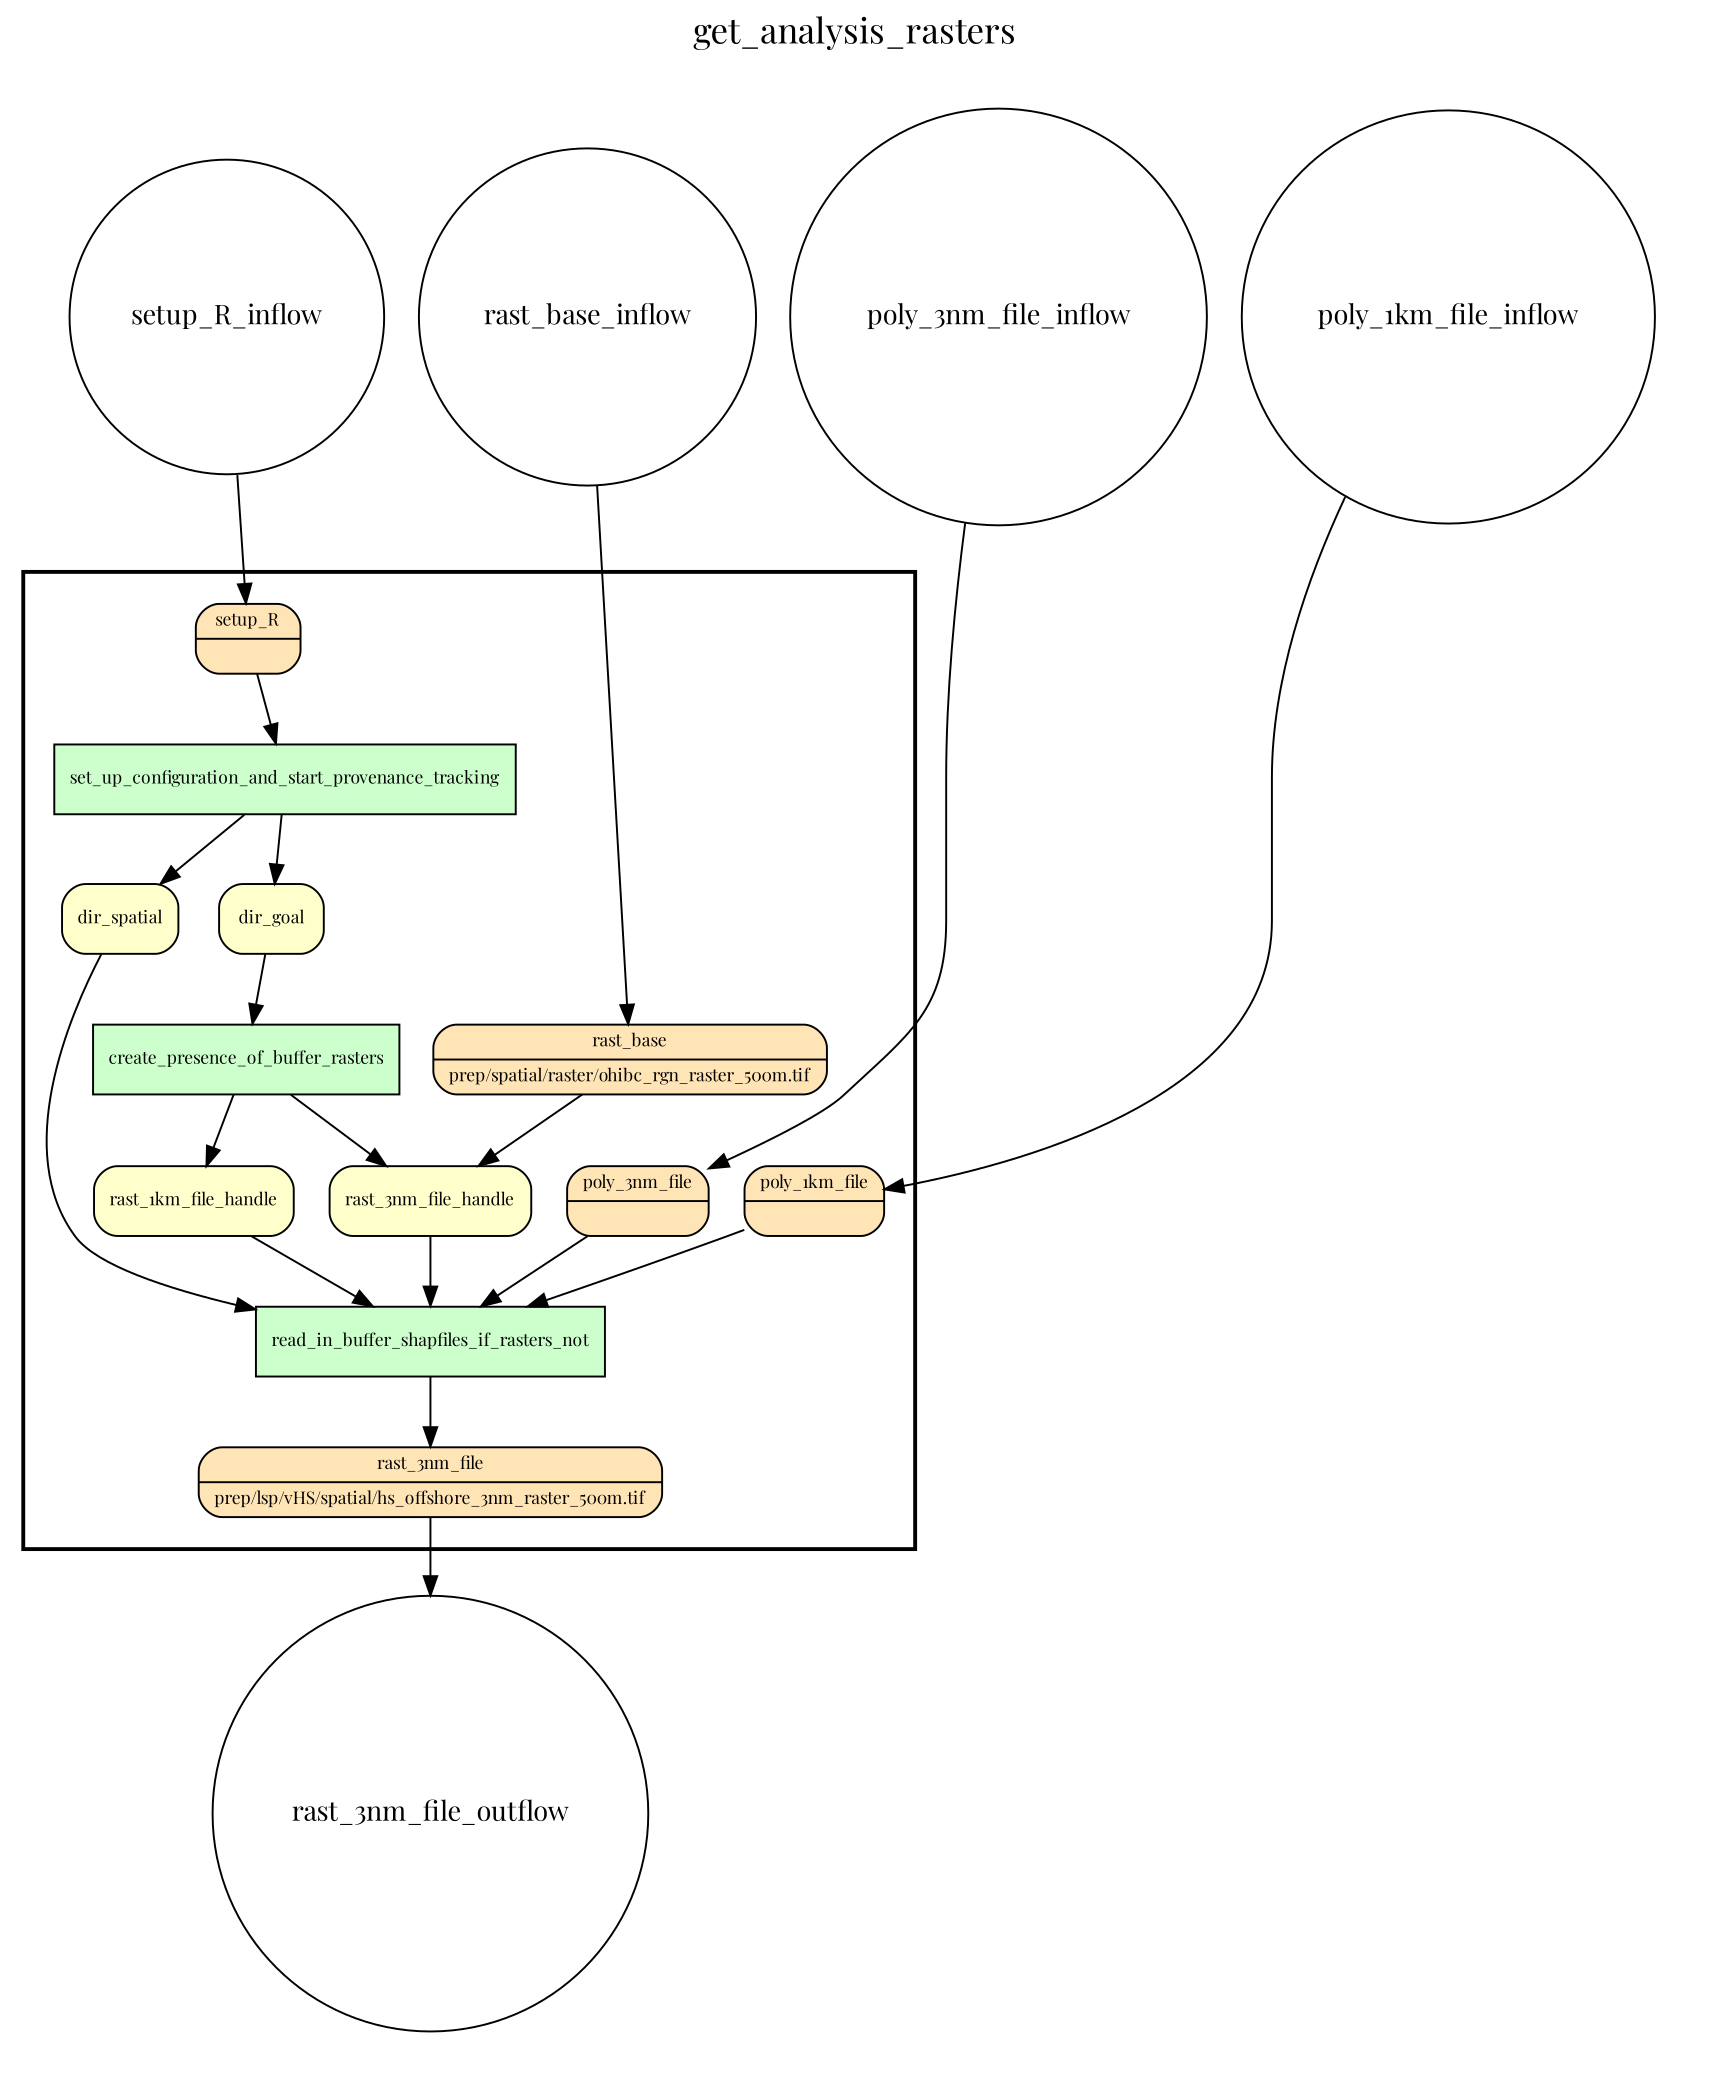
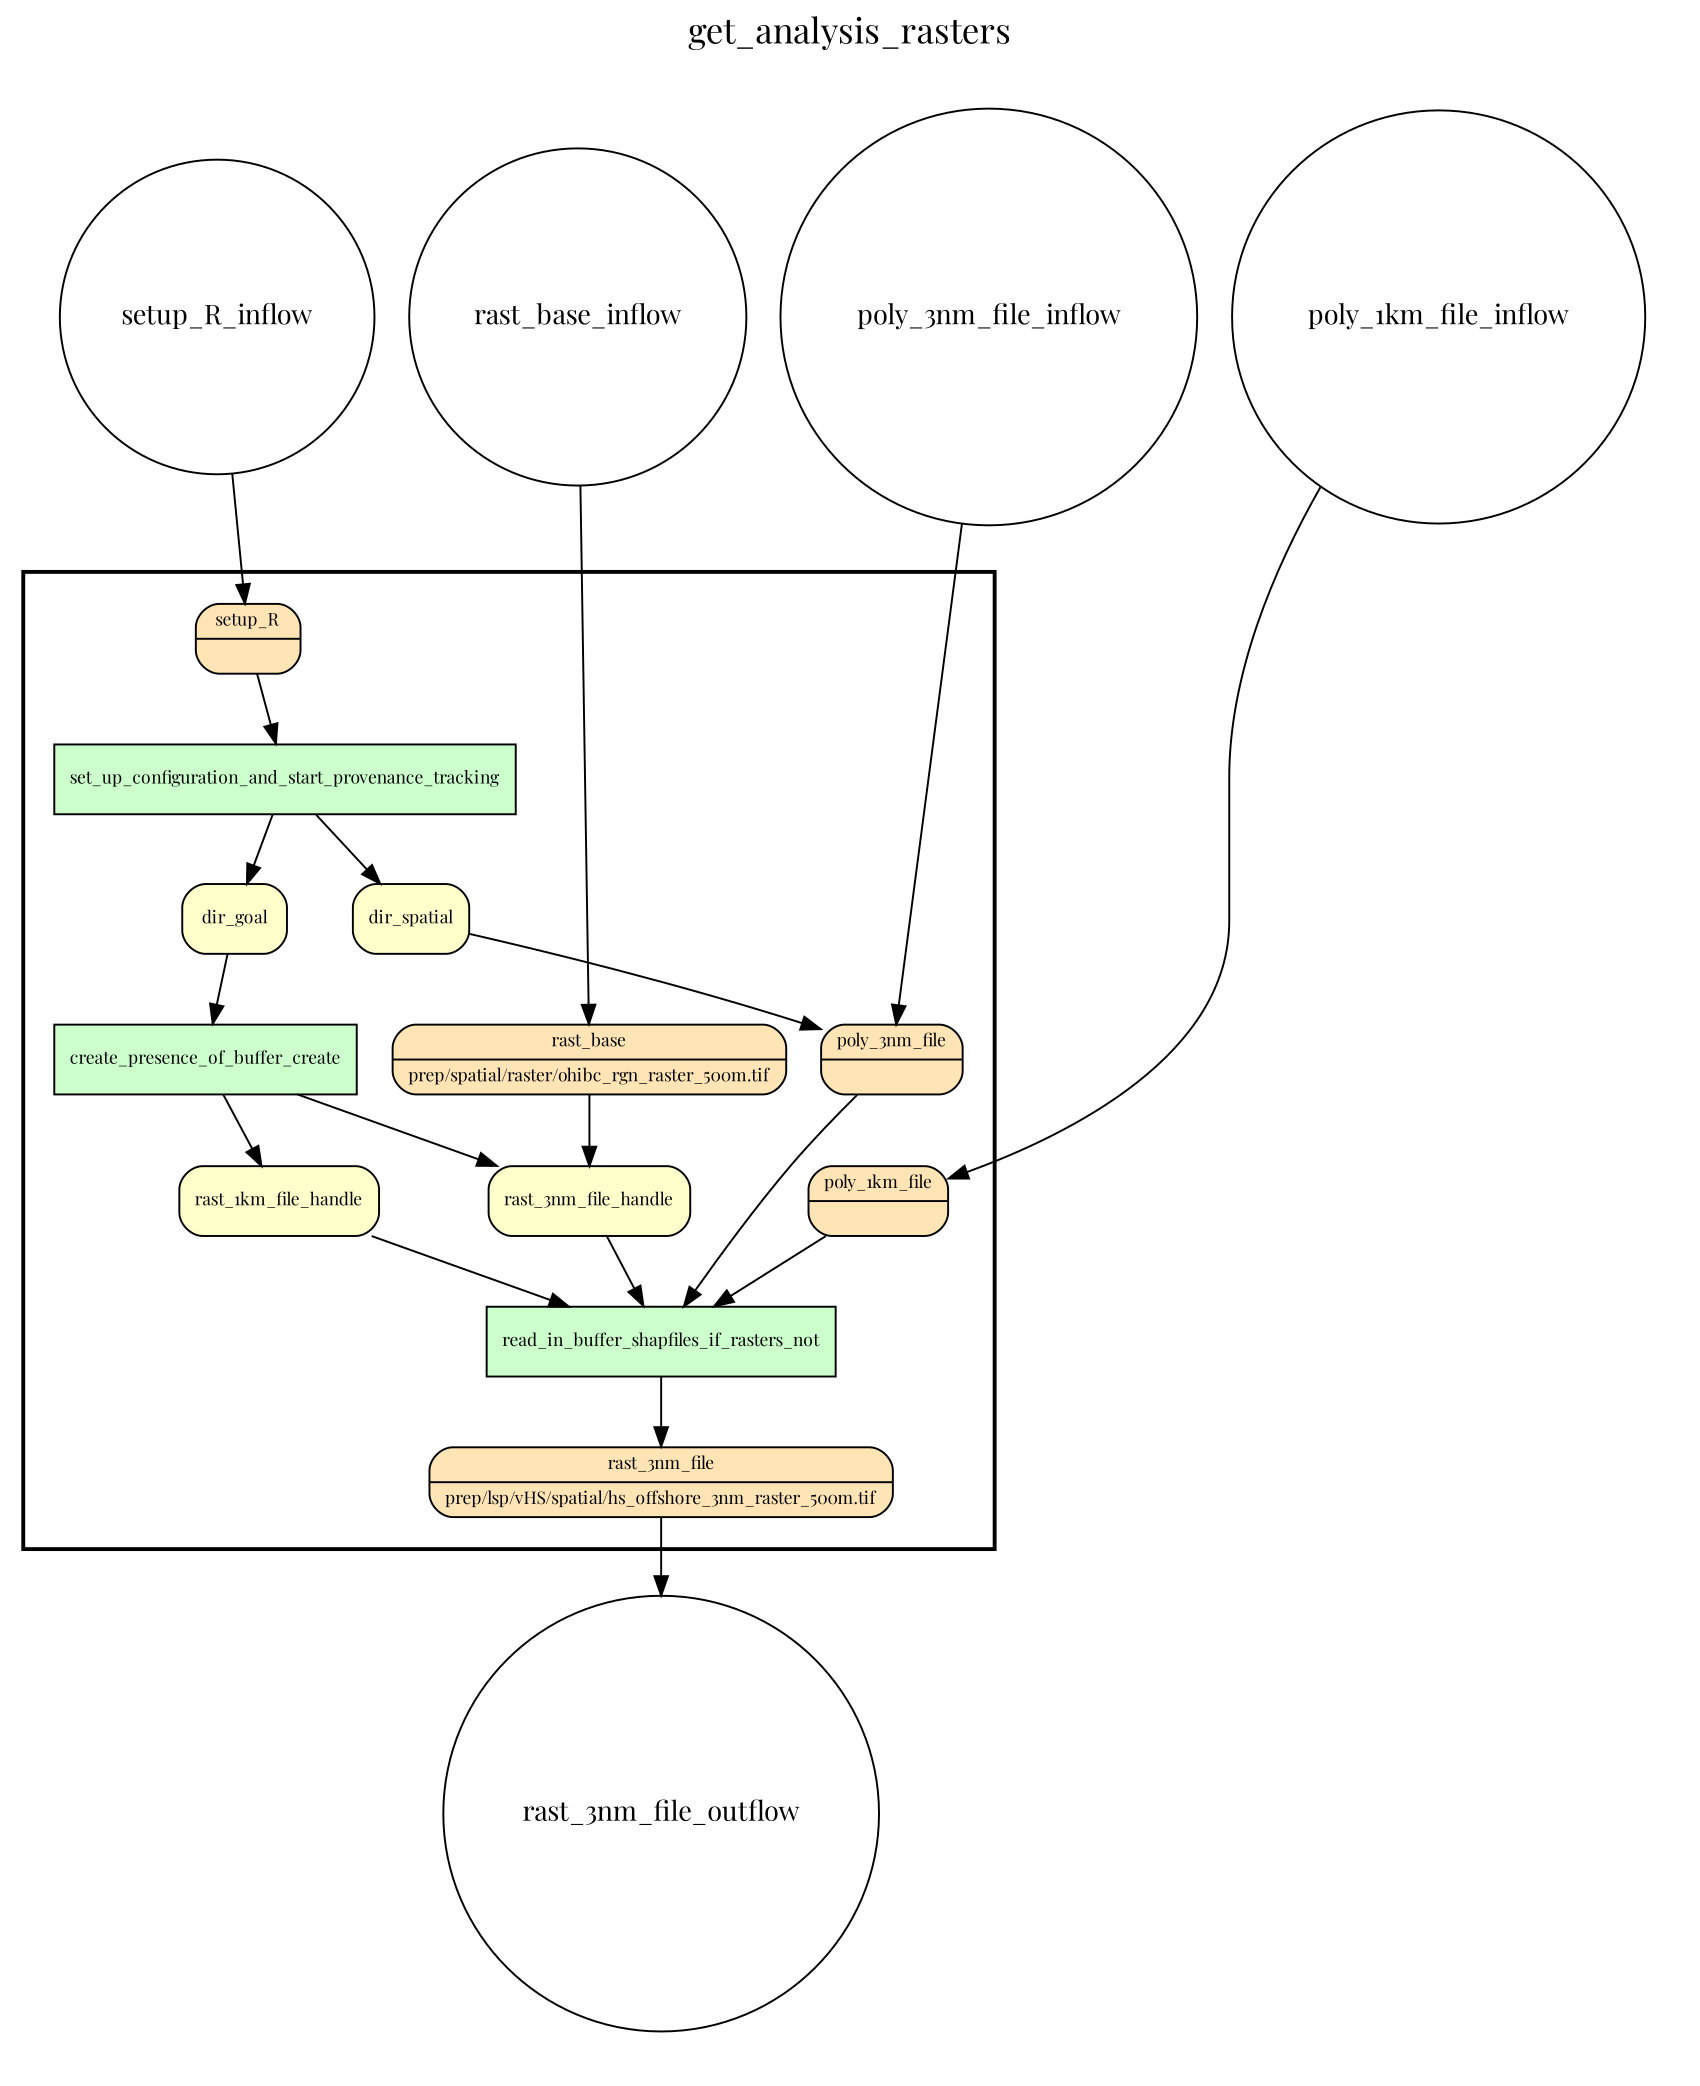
(246, 1059) -> (206, 1059)
(52, 1182) -> (637, 975)
